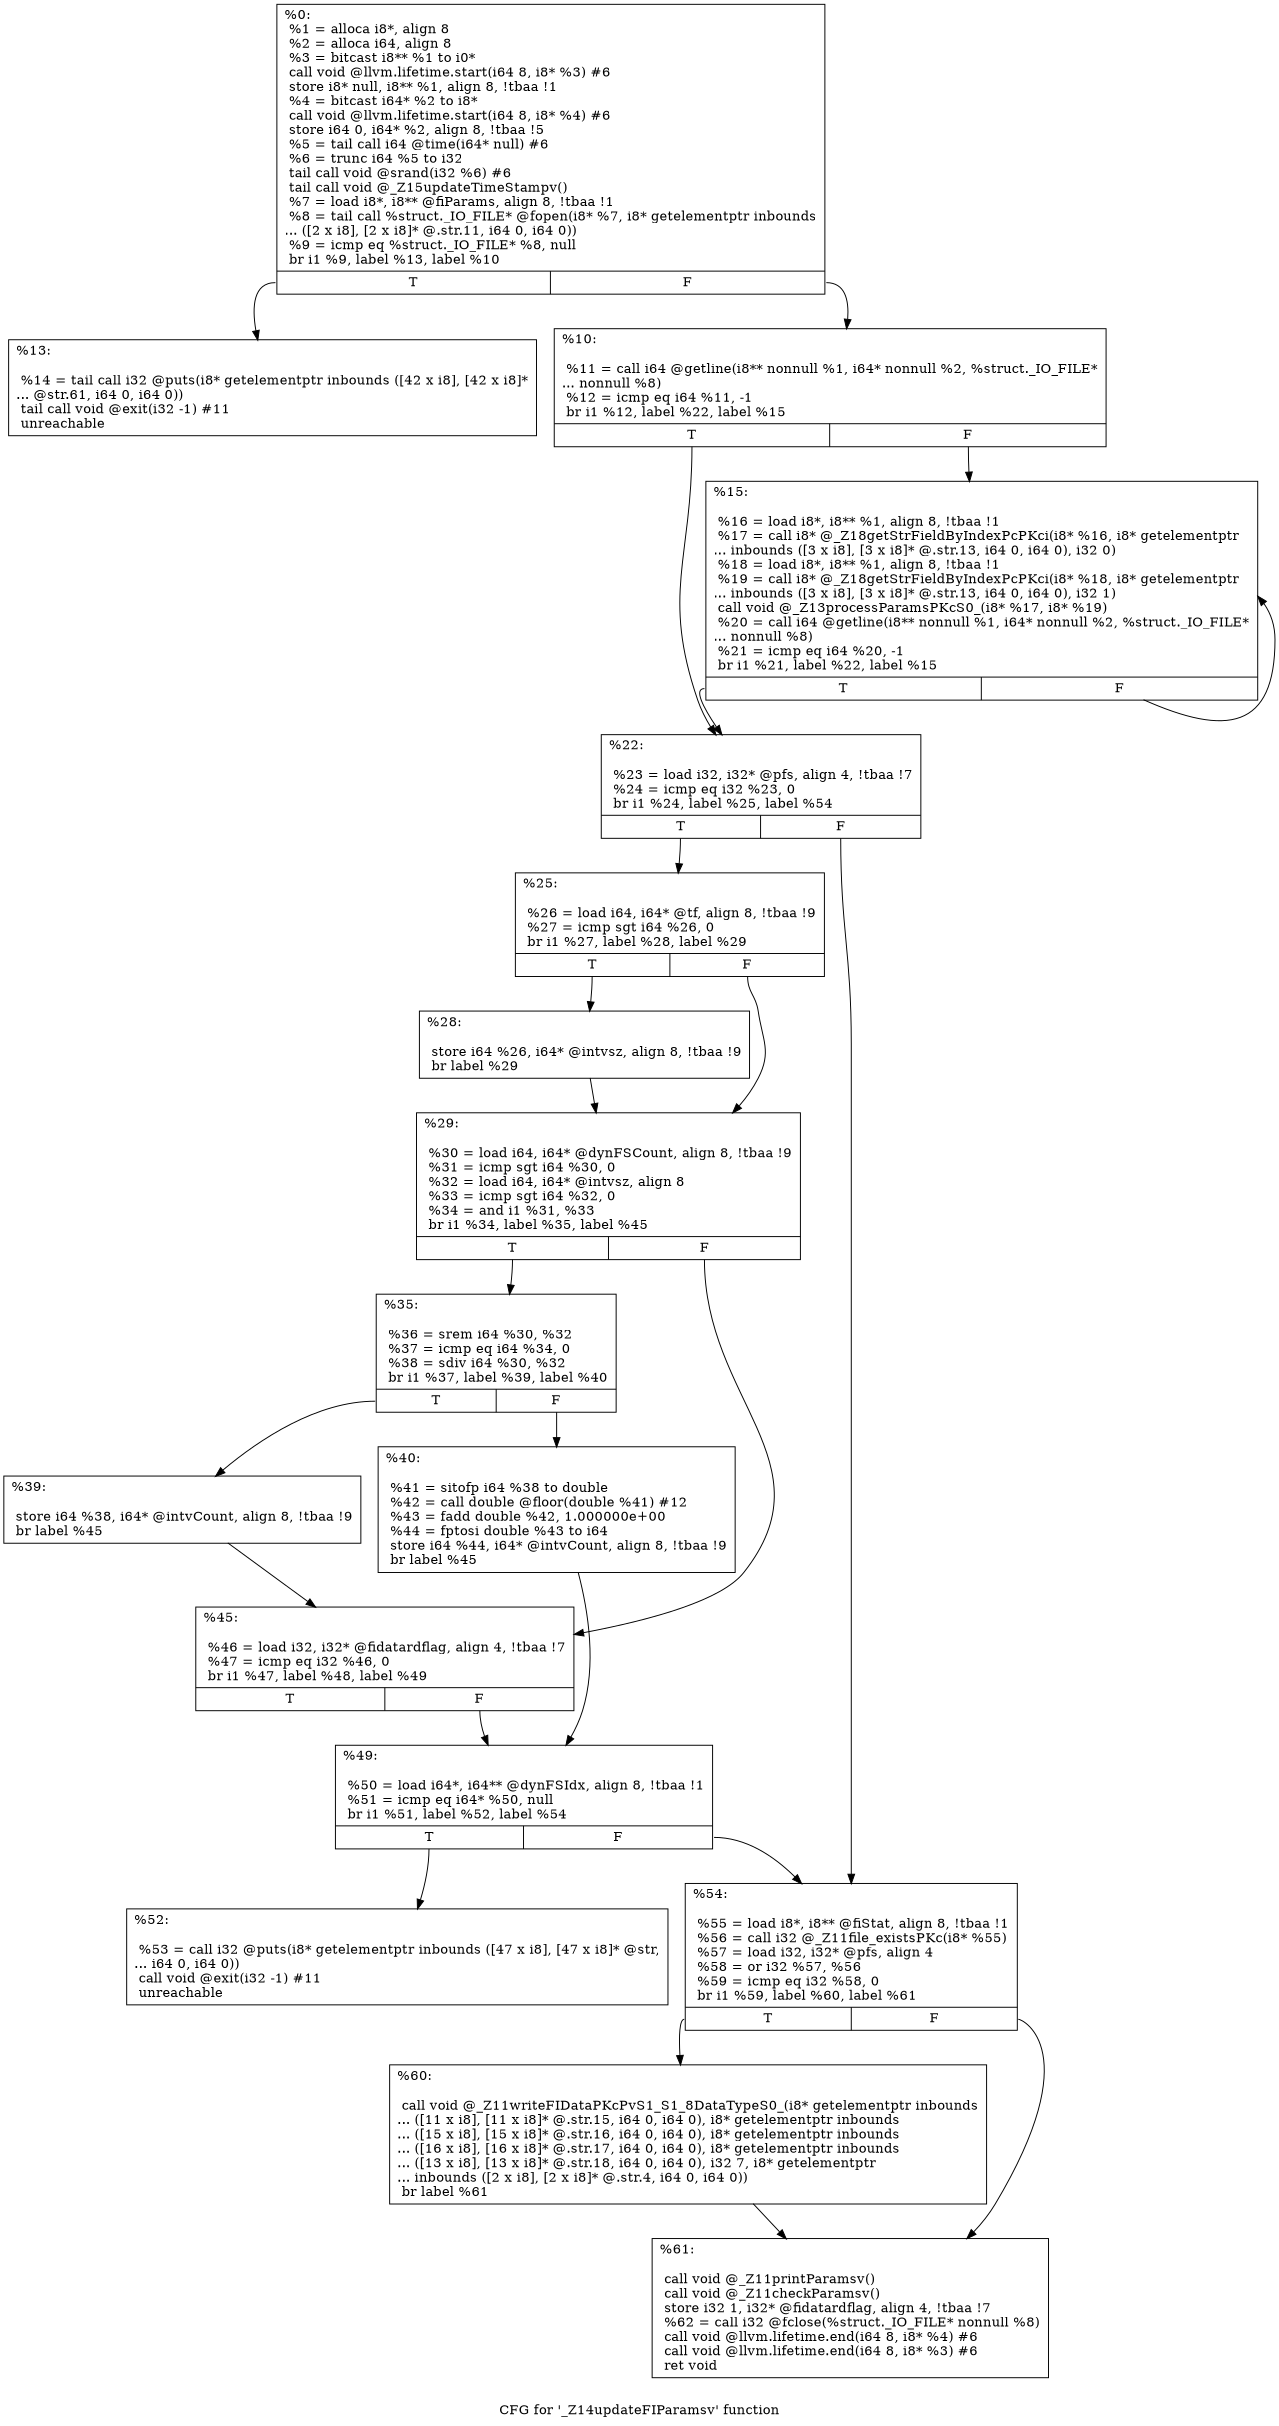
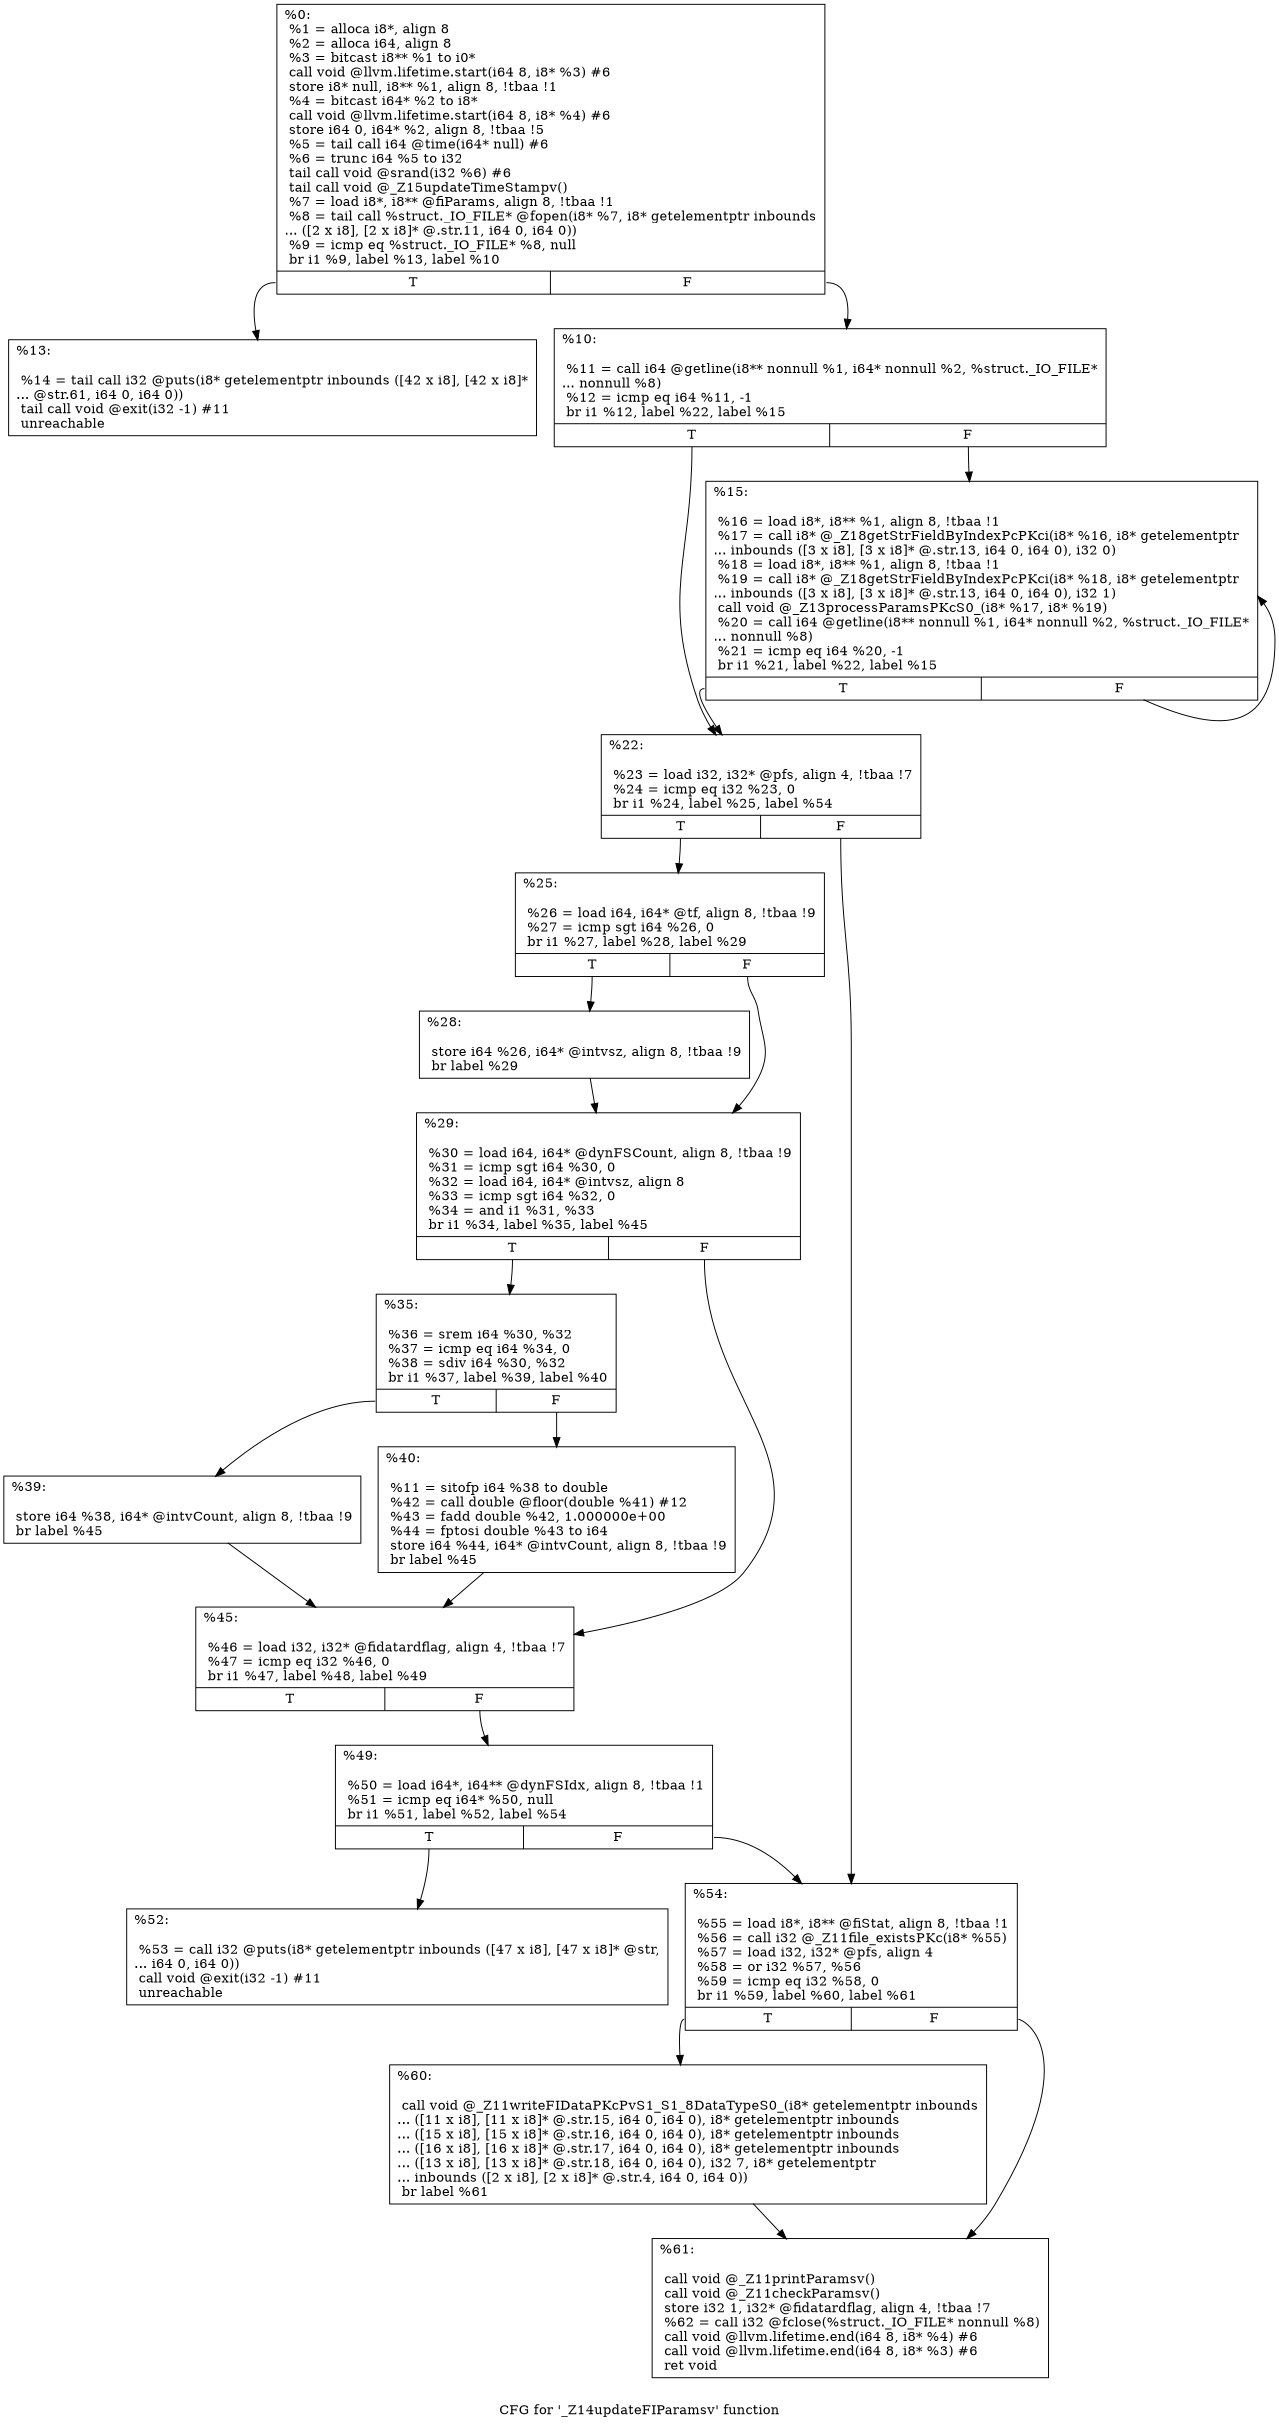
(497, 1488) -> (497, 1488)
(590, 1656) -> (468, 1587)
